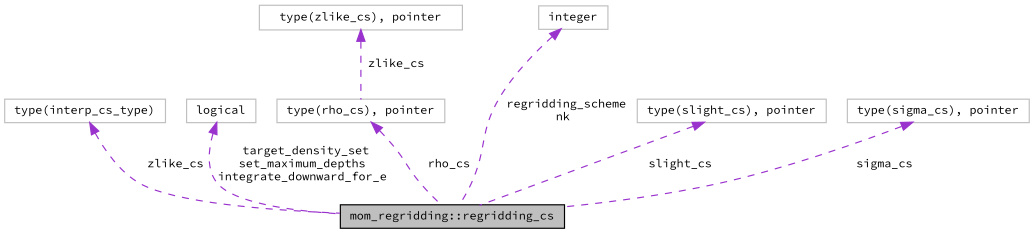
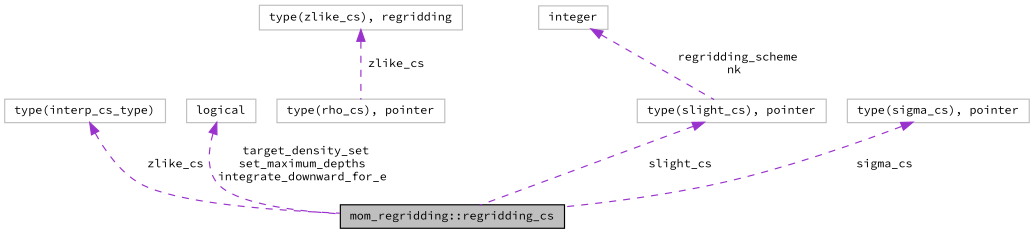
(361, 18) -> (361, 18)
(492, 113) -> (658, 67)
(410, 169) -> none
